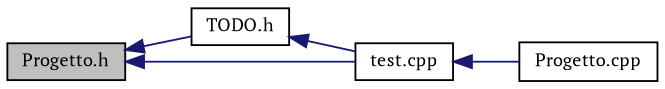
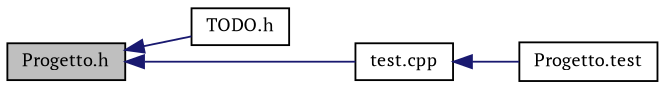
(331, 46) -> none
(588, 62) -> (588, 62)
